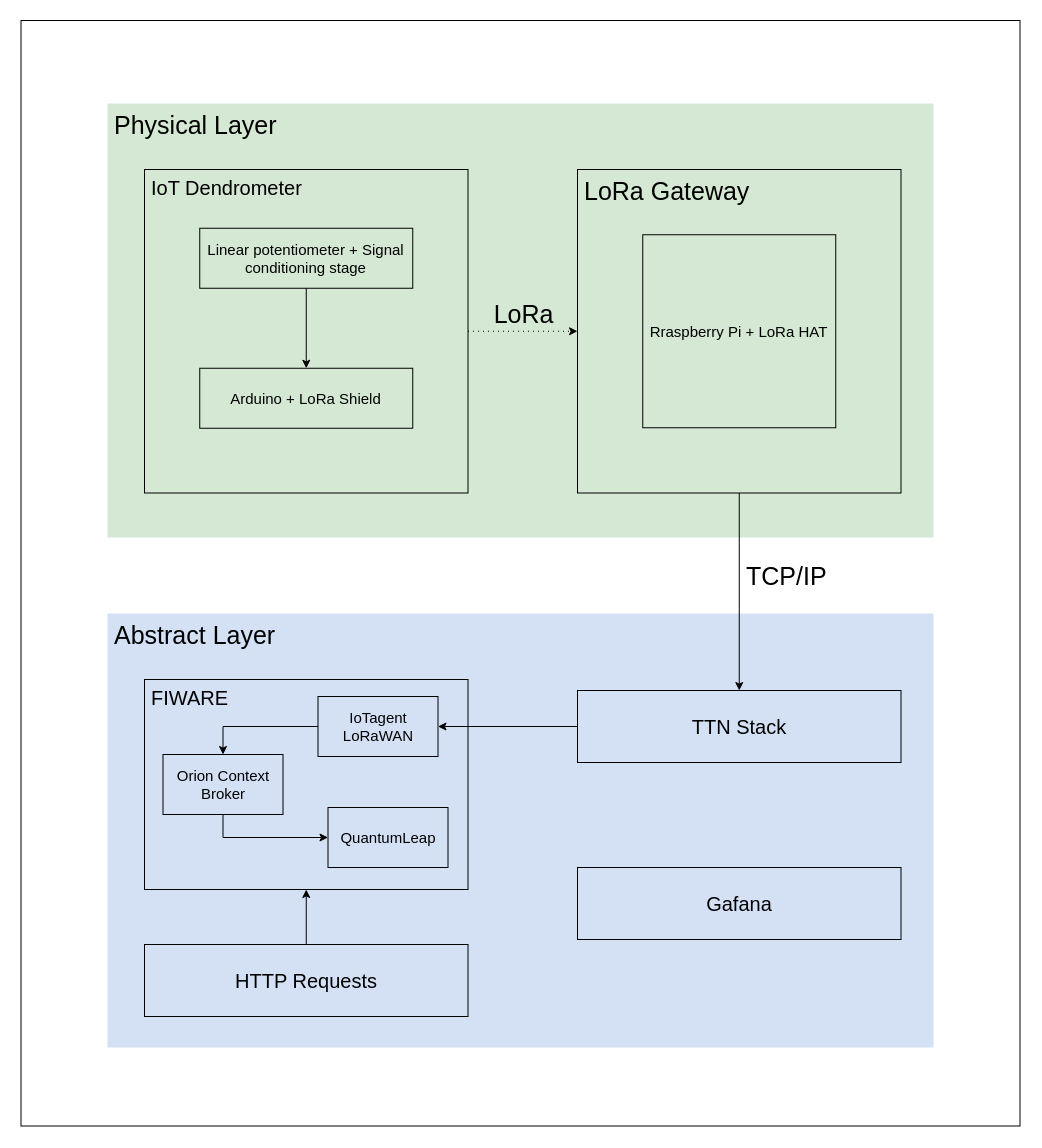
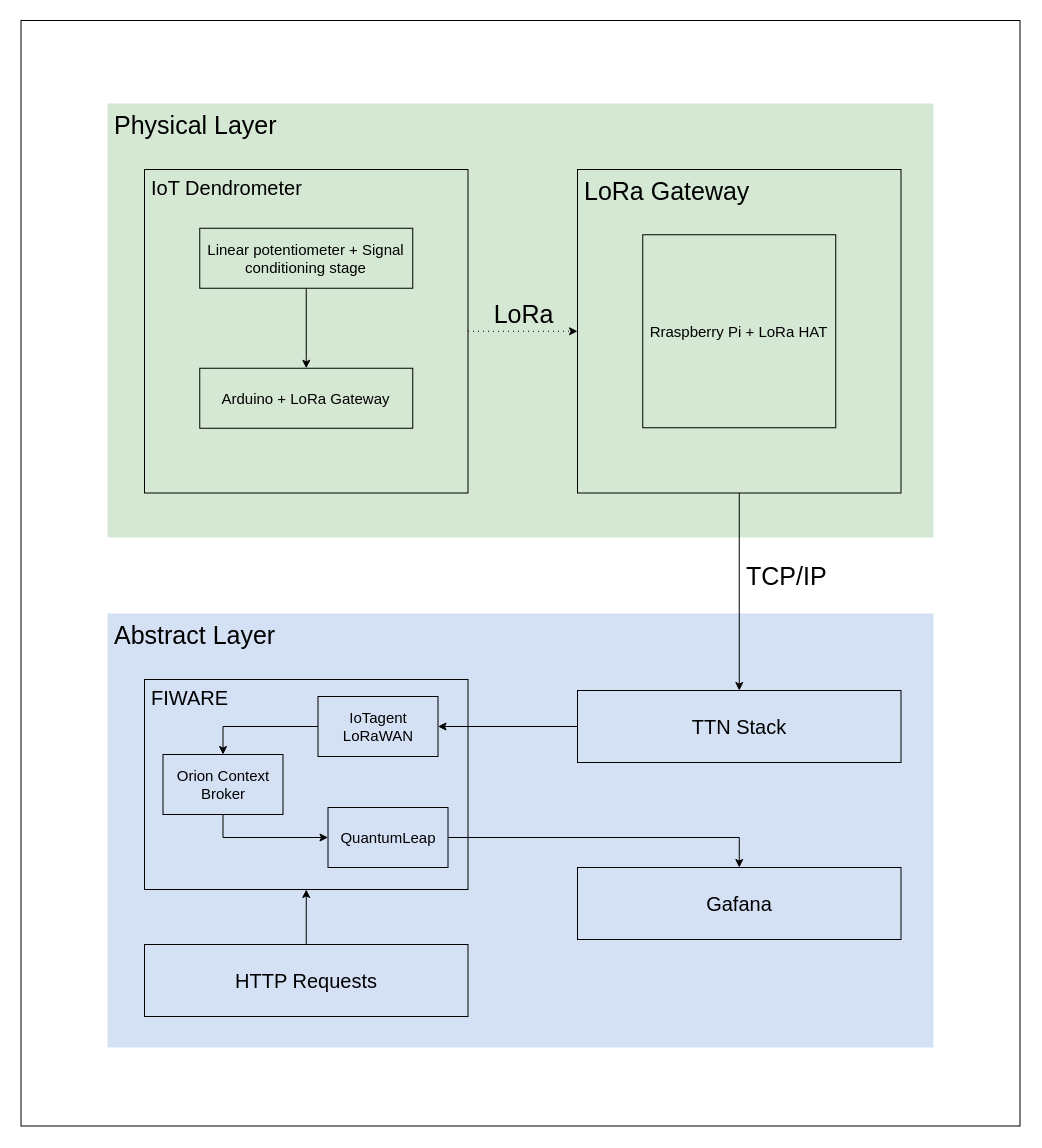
(306, 399) -> (306, 399)
none -> (605, 838)
